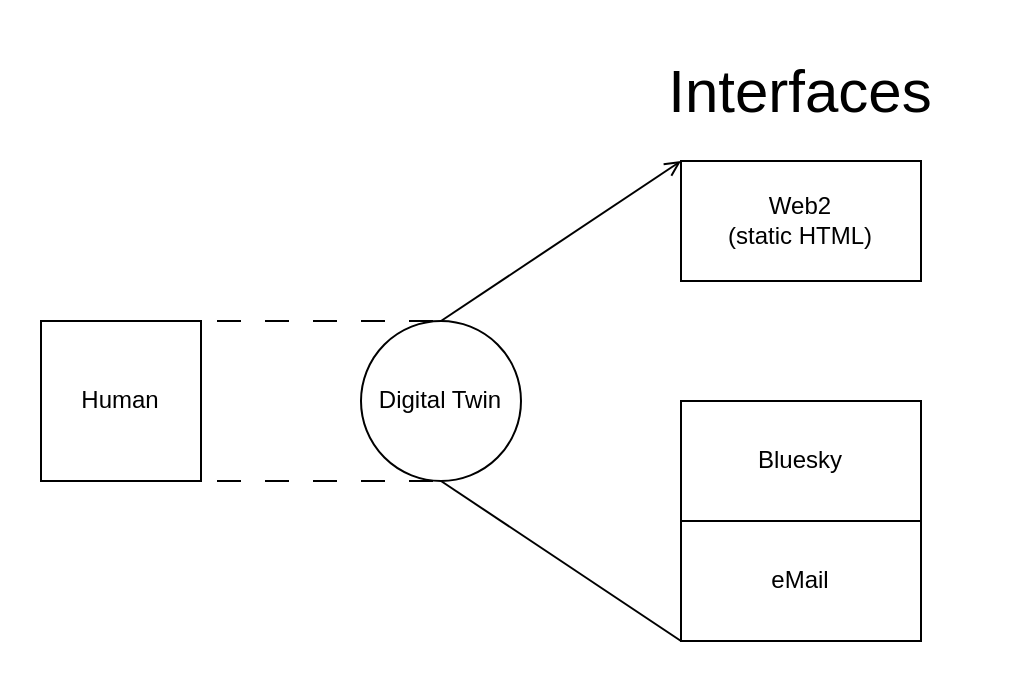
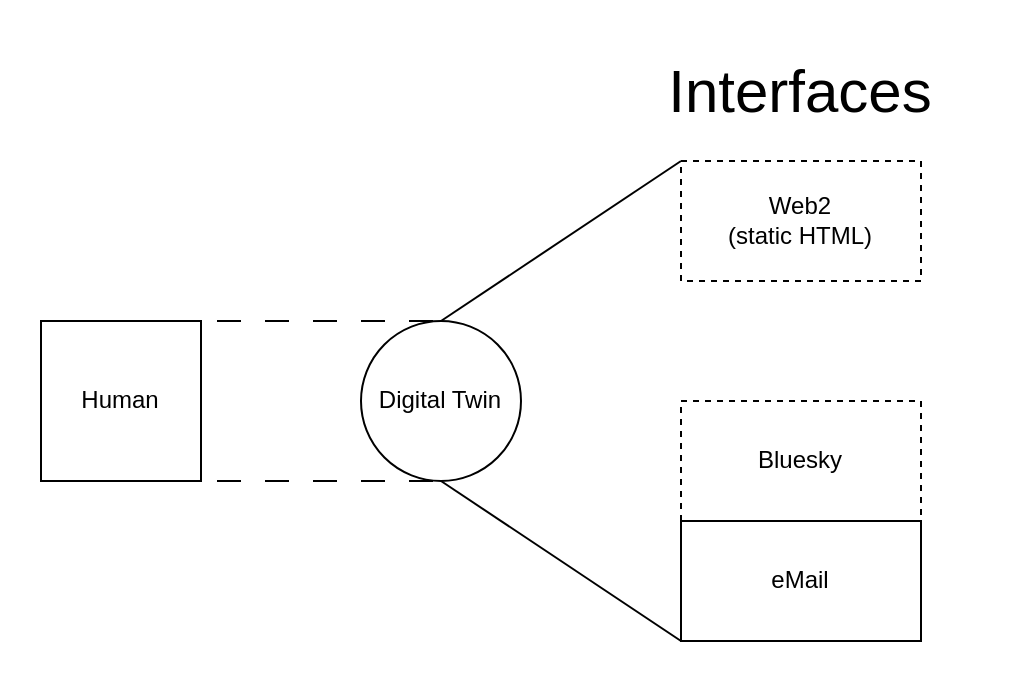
(674, 166) -> (676, 164)
(801, 221) -> (801, 221)
(801, 461) -> (801, 461)
